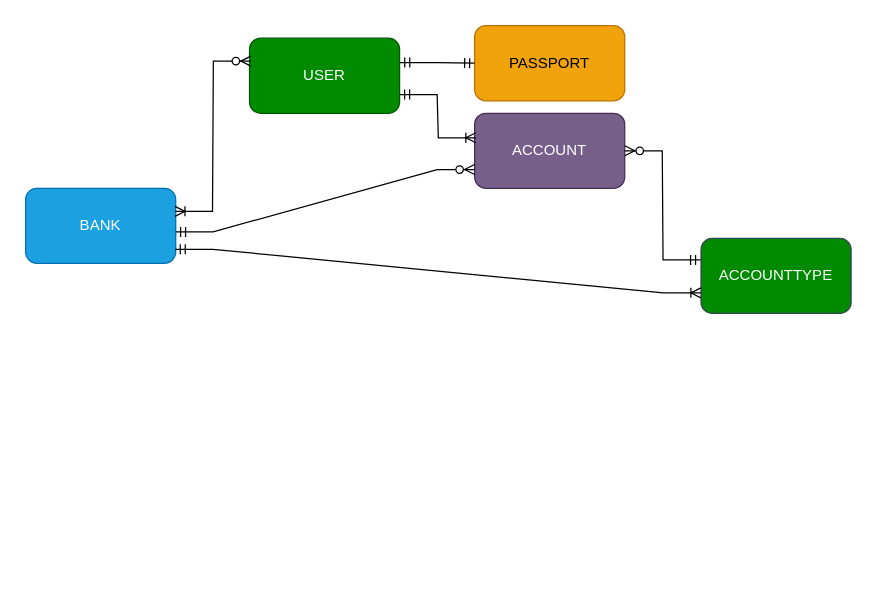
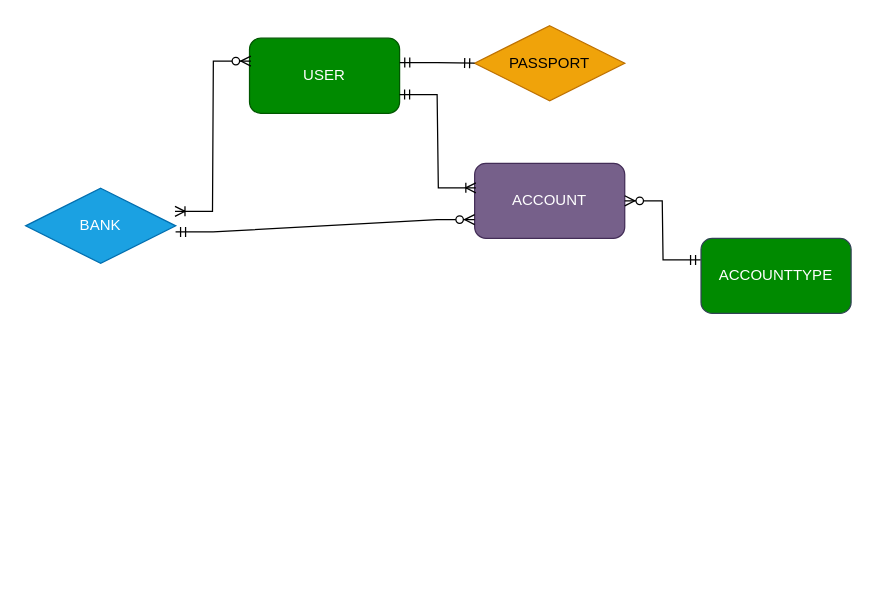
(549, 63) -> (549, 63)
(549, 151) -> (549, 201)
(101, 226) -> (101, 226)
(438, 271) -> none
